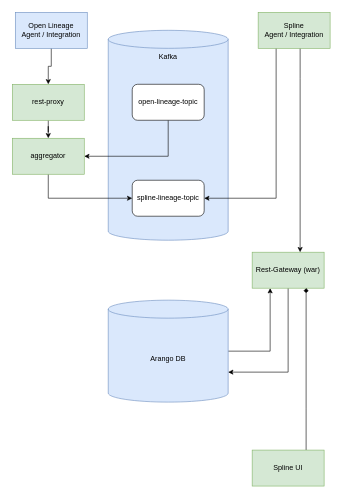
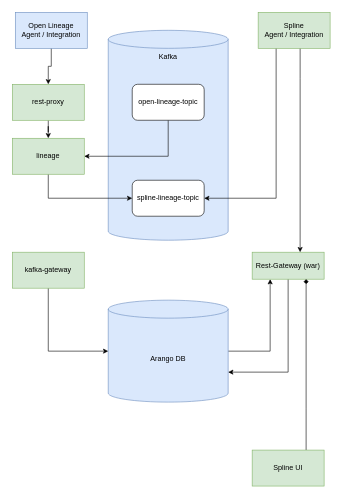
(48, 156) -> (48, 156)
none -> (48, 270)
(288, 270) -> (288, 266)
none -> (48, 350)
